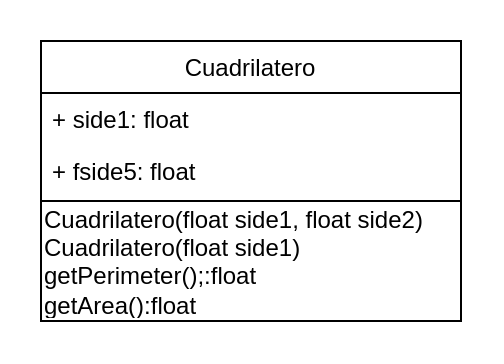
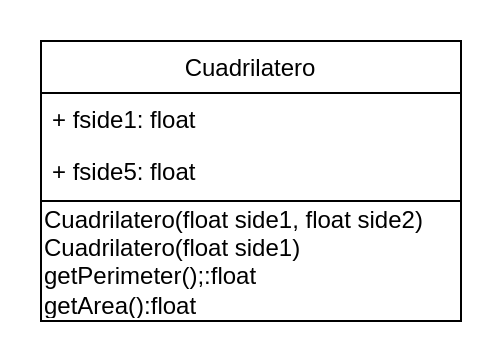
(130, 120) -> (137, 120)
